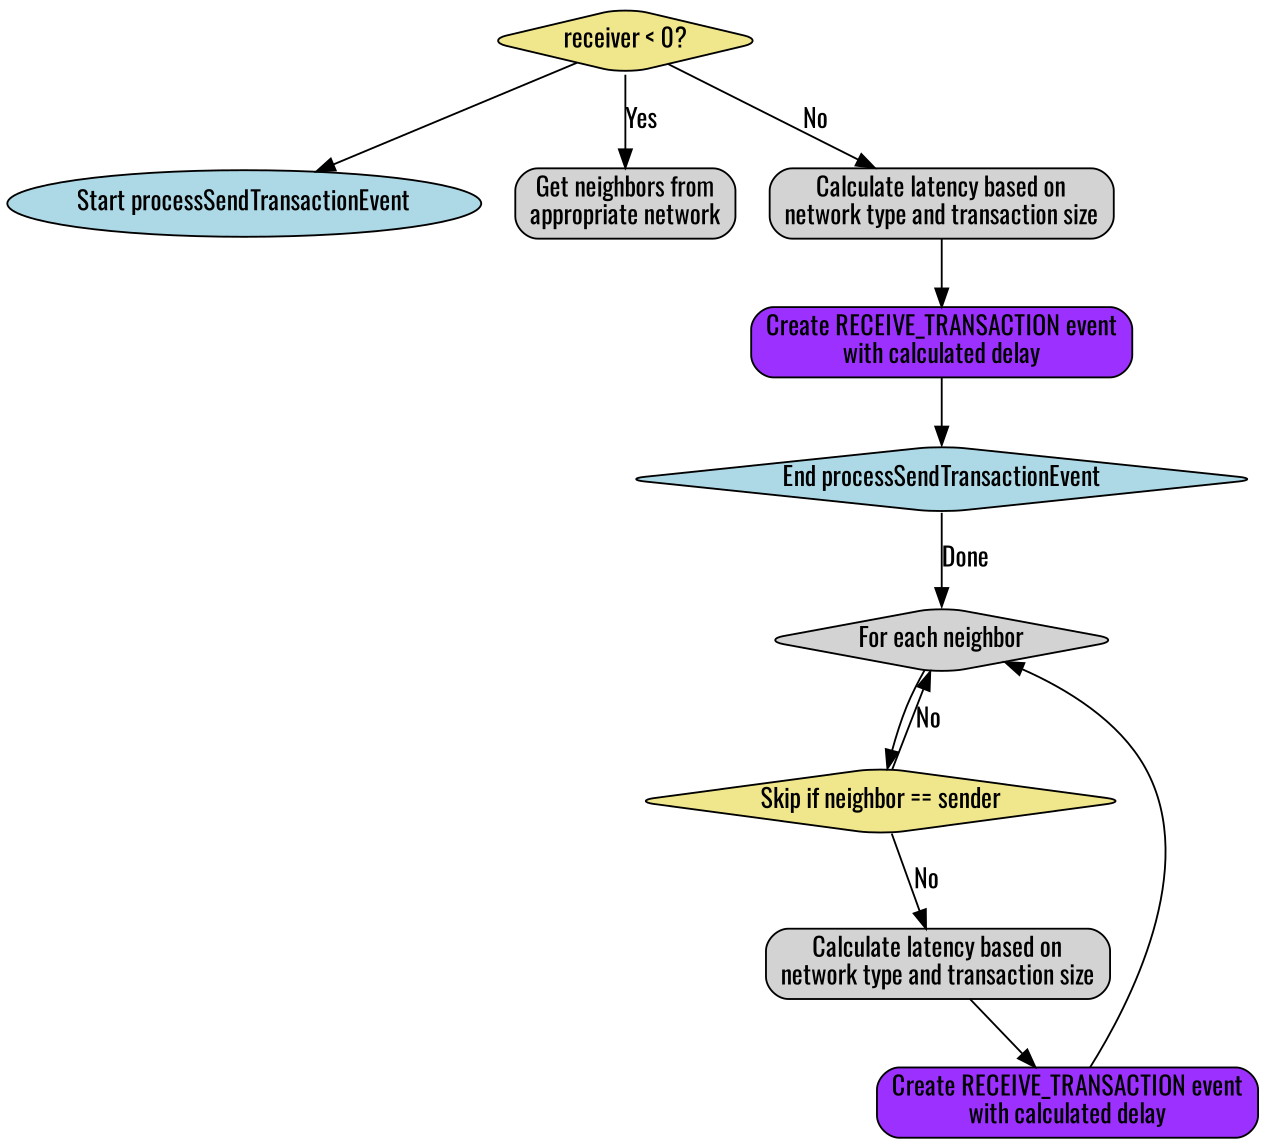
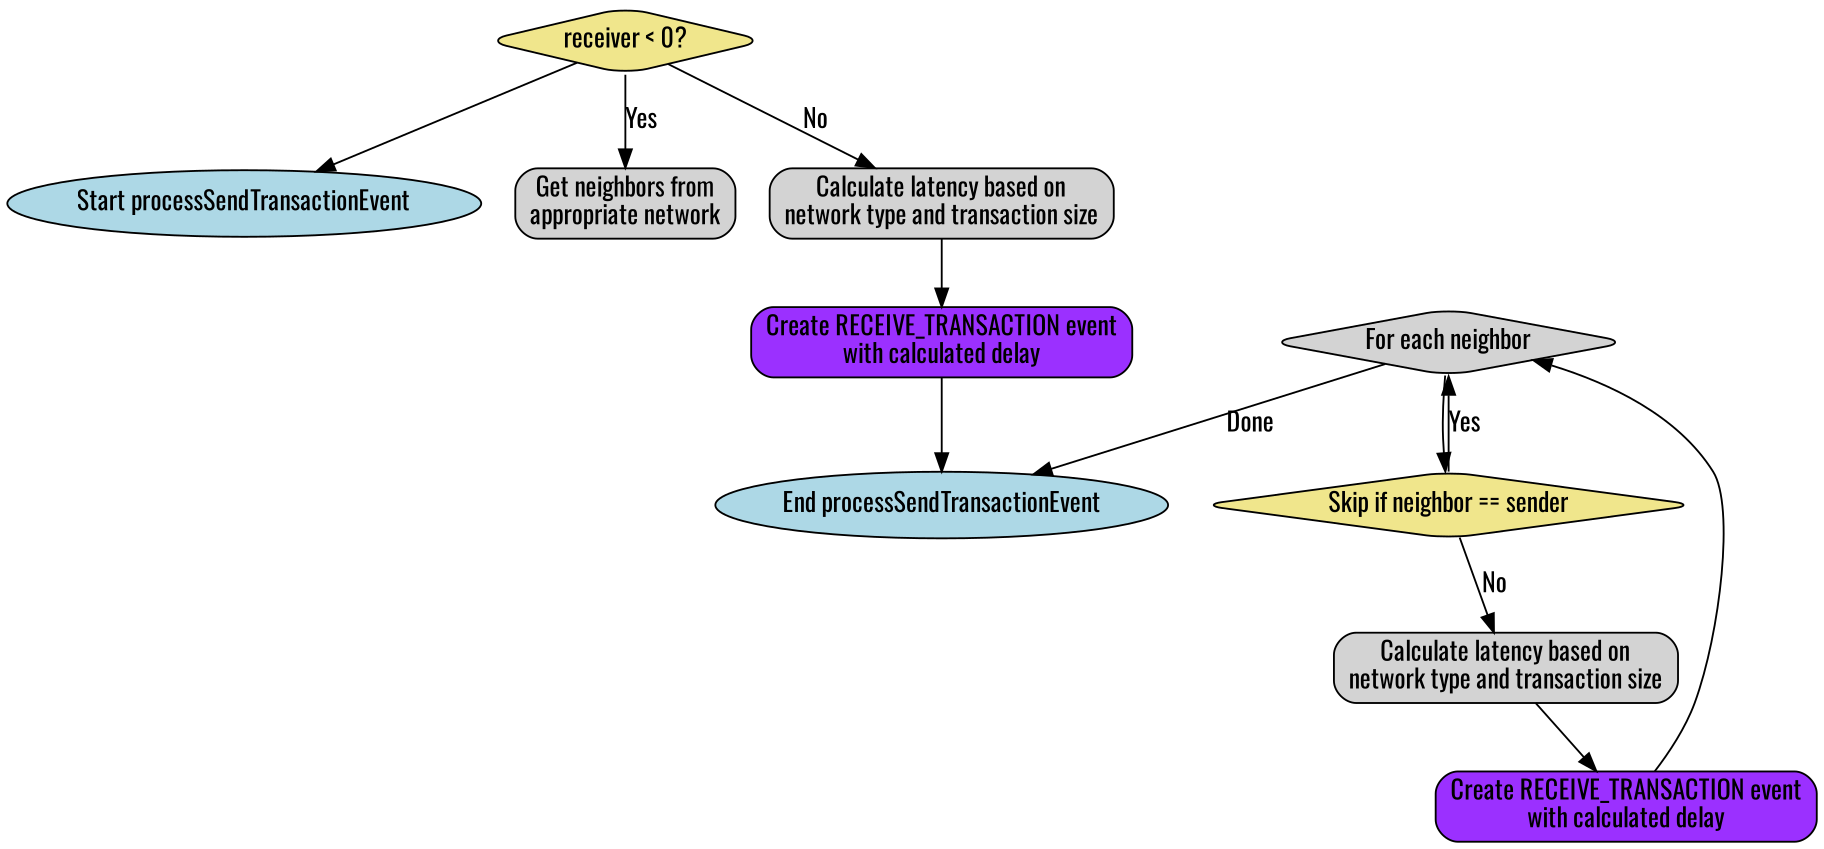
(942, 479) -> (942, 505)
(942, 550) -> (1218, 416)
(929, 721) -> (1465, 425)
